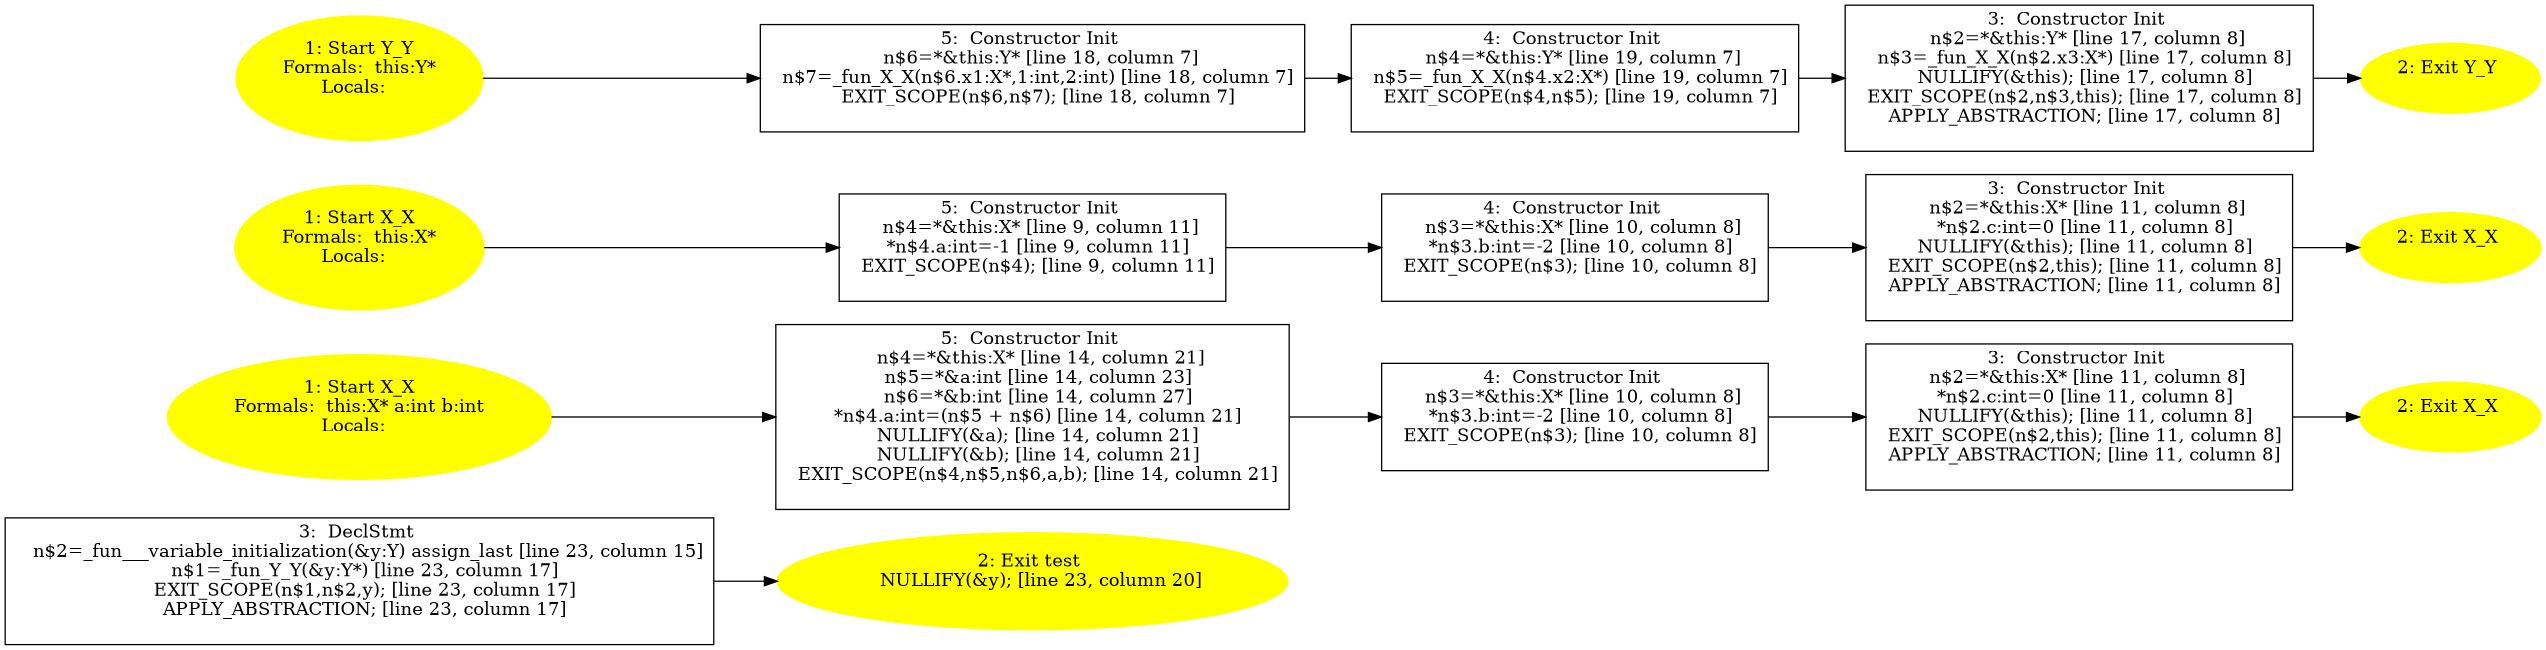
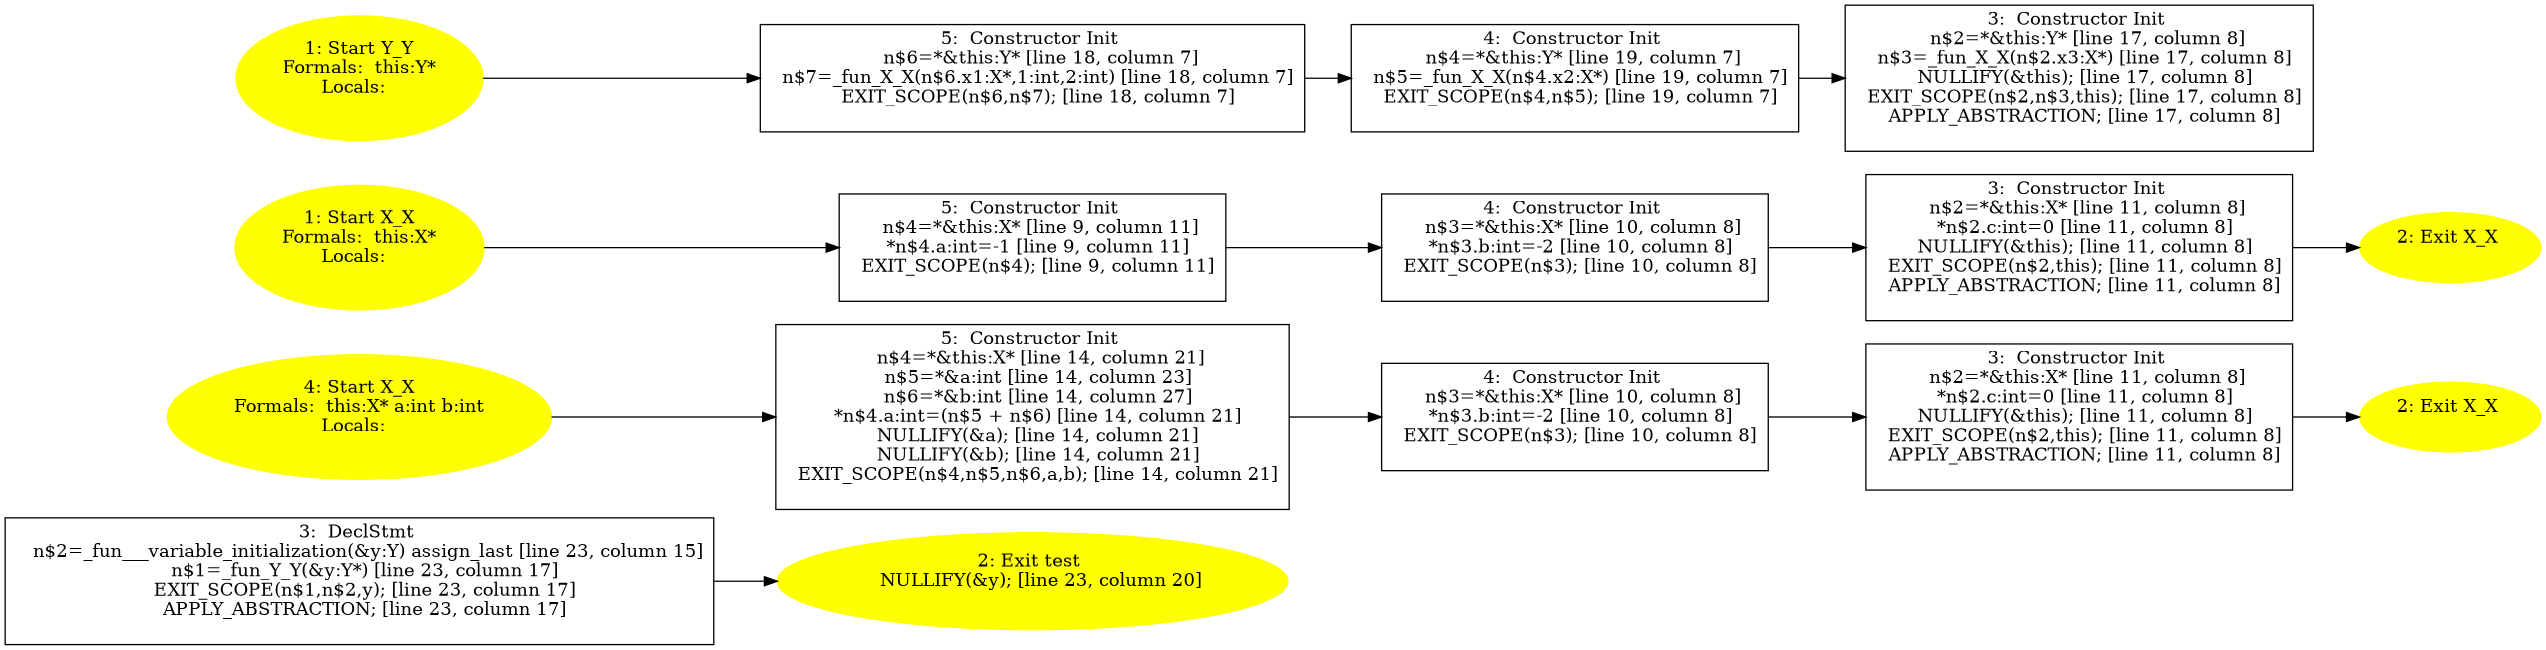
(2450, 78) -> none
(359, 417) -> (359, 417)
